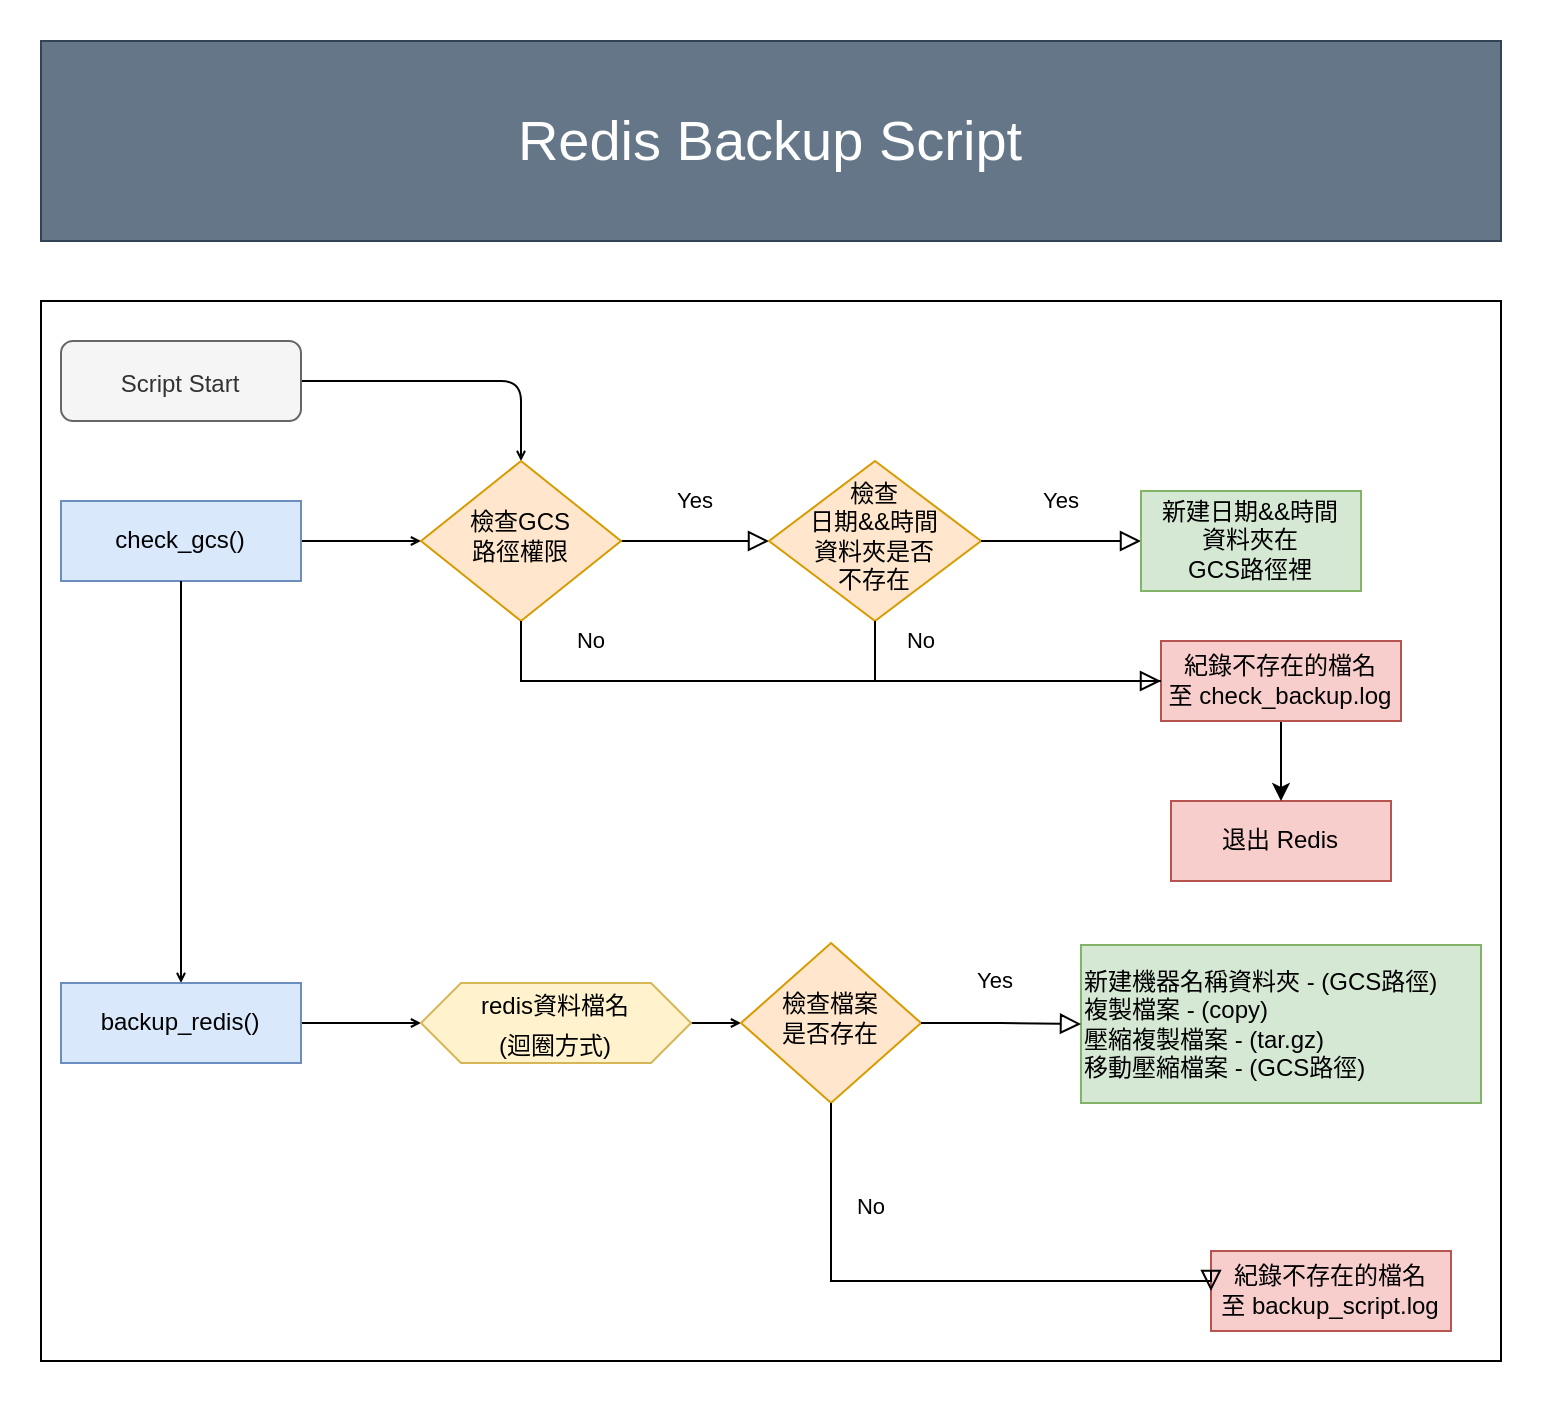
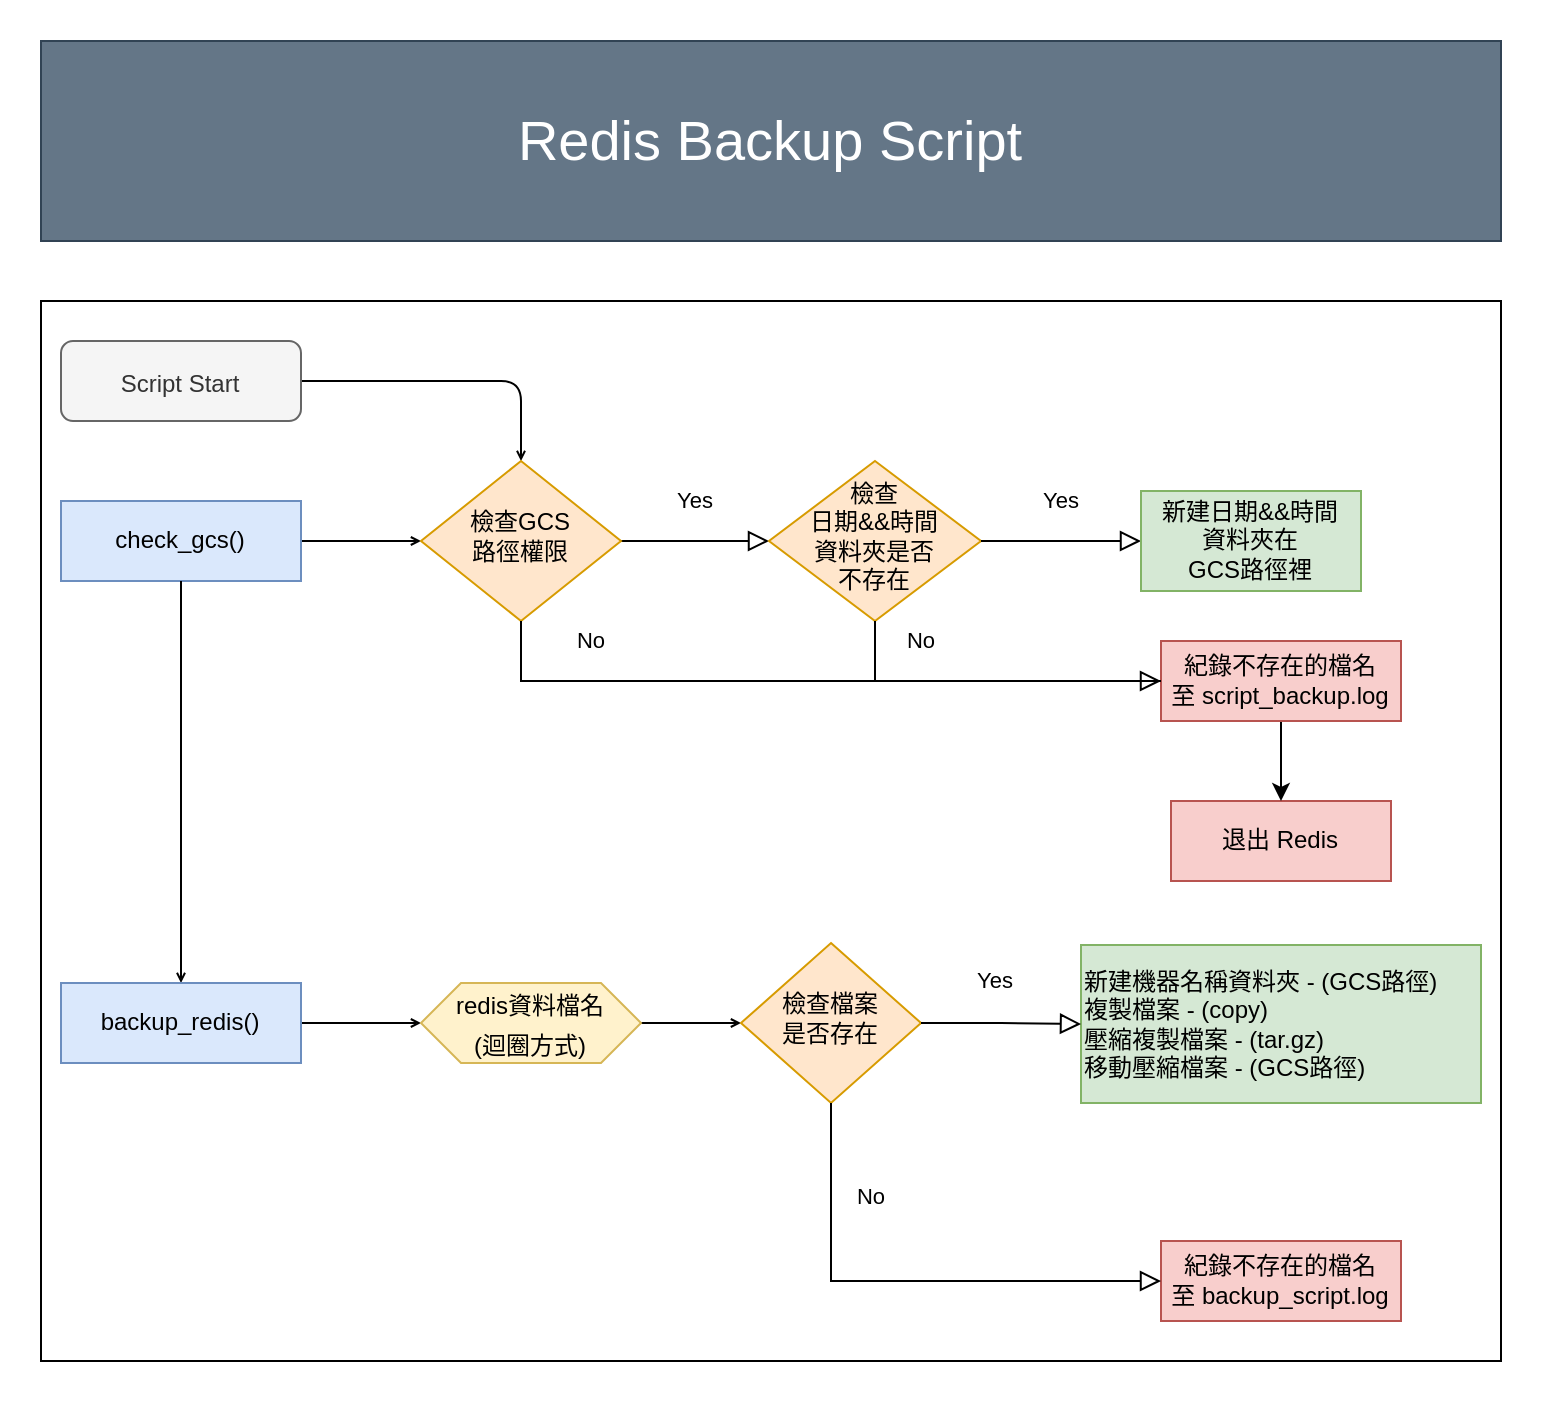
(1281, 681) -> (1281, 681)
(556, 1023) -> (531, 1023)
(1331, 1291) -> (1281, 1281)
